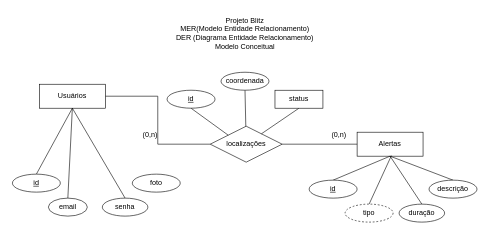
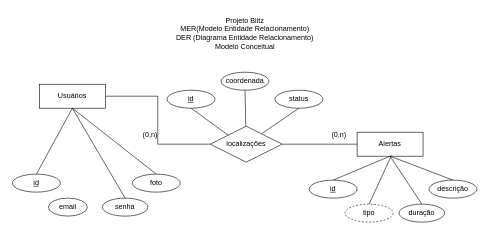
(299, 99) -> (299, 99)
none -> (117, 143)
(70, 155) -> none
